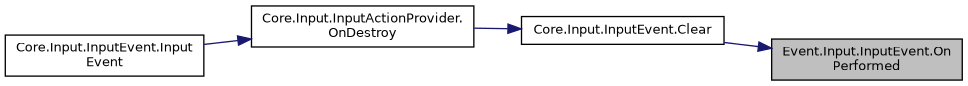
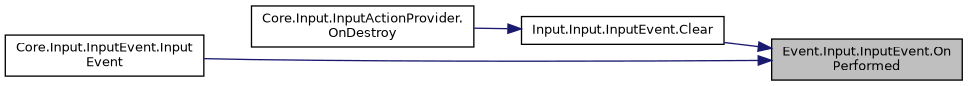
(623, 30) -> (623, 30)
(221, 42) -> (481, 61)
